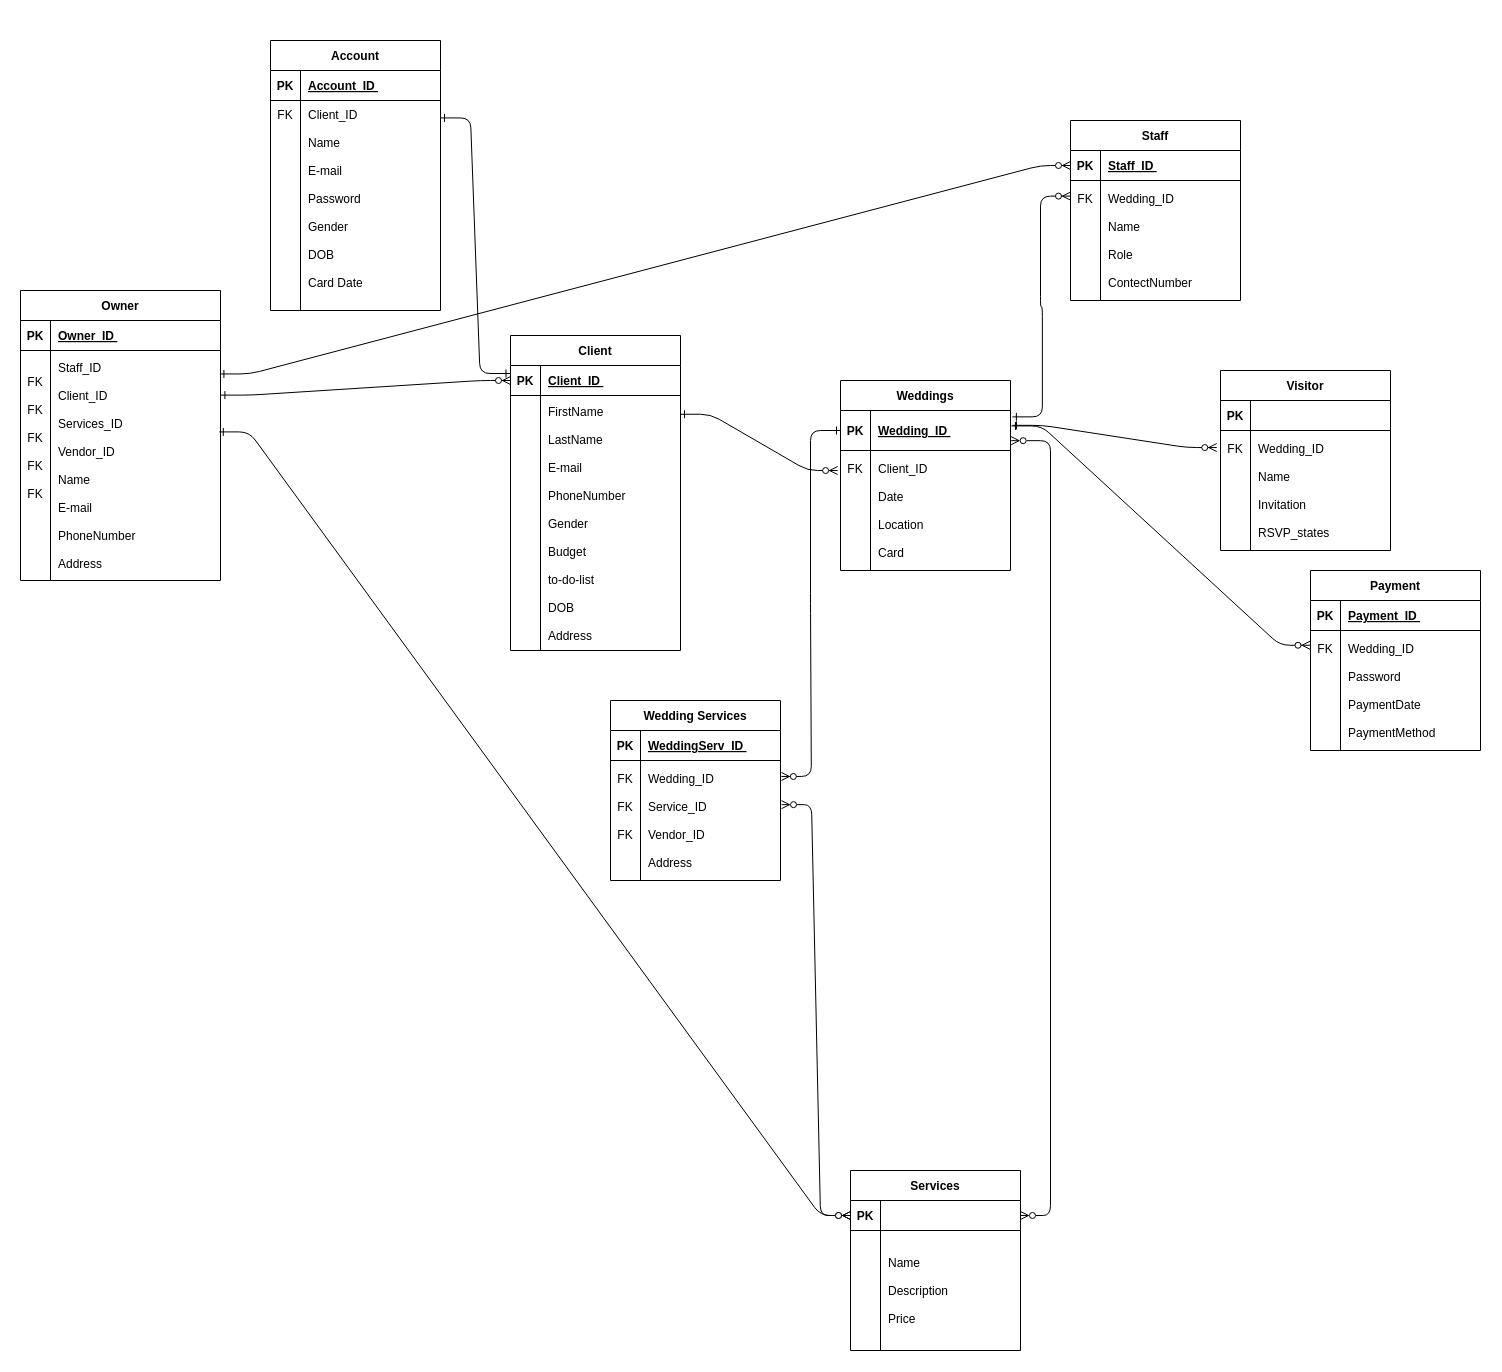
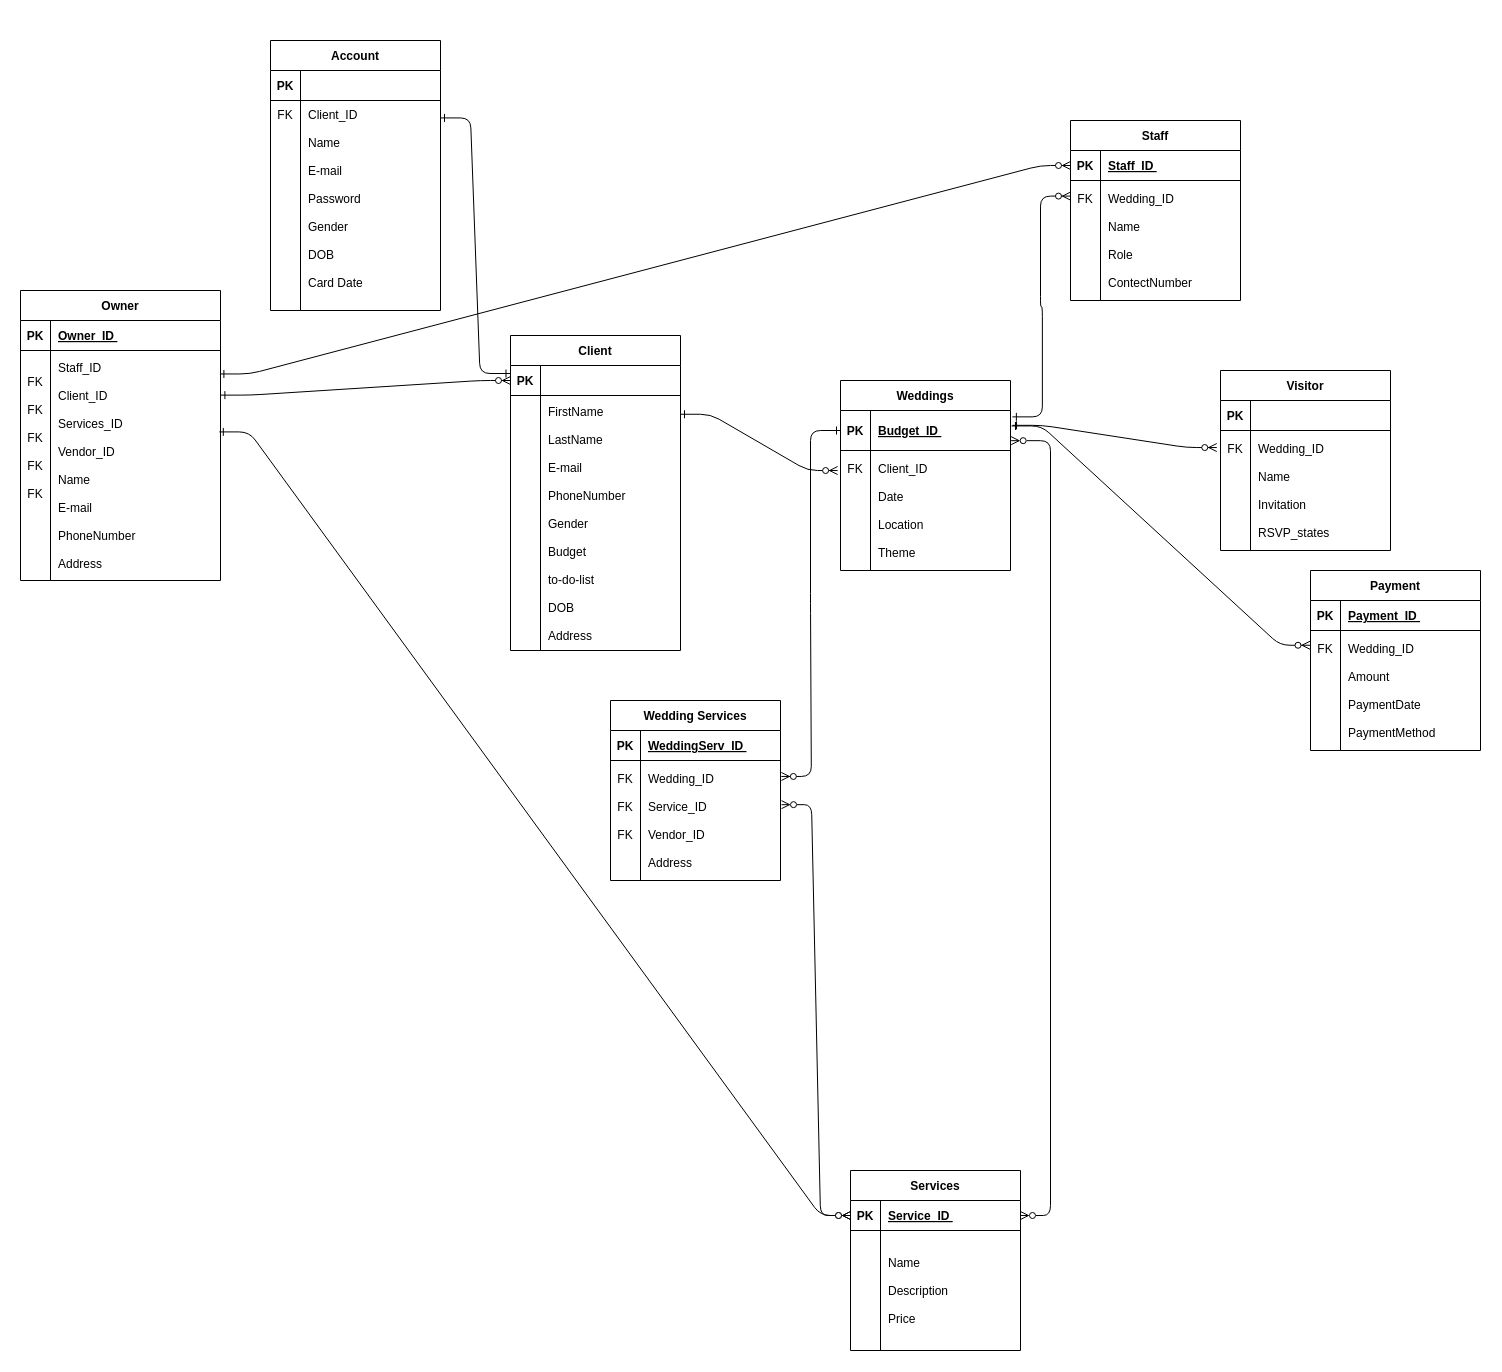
(371, 86) -> none
(611, 381) -> none
(910, 431) -> (908, 431)
(905, 469) -> (905, 469)
(1380, 649) -> (1380, 649)
none -> (951, 1216)
